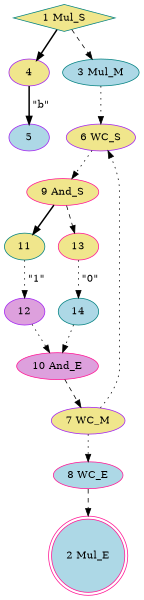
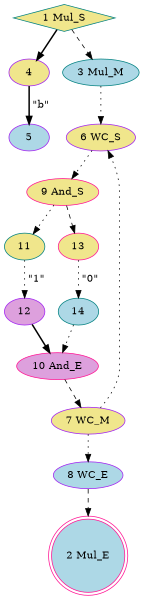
(46, 216) -> (46, 216)
(39, 335) -> (39, 335)
(88, 475) -> (88, 475)
